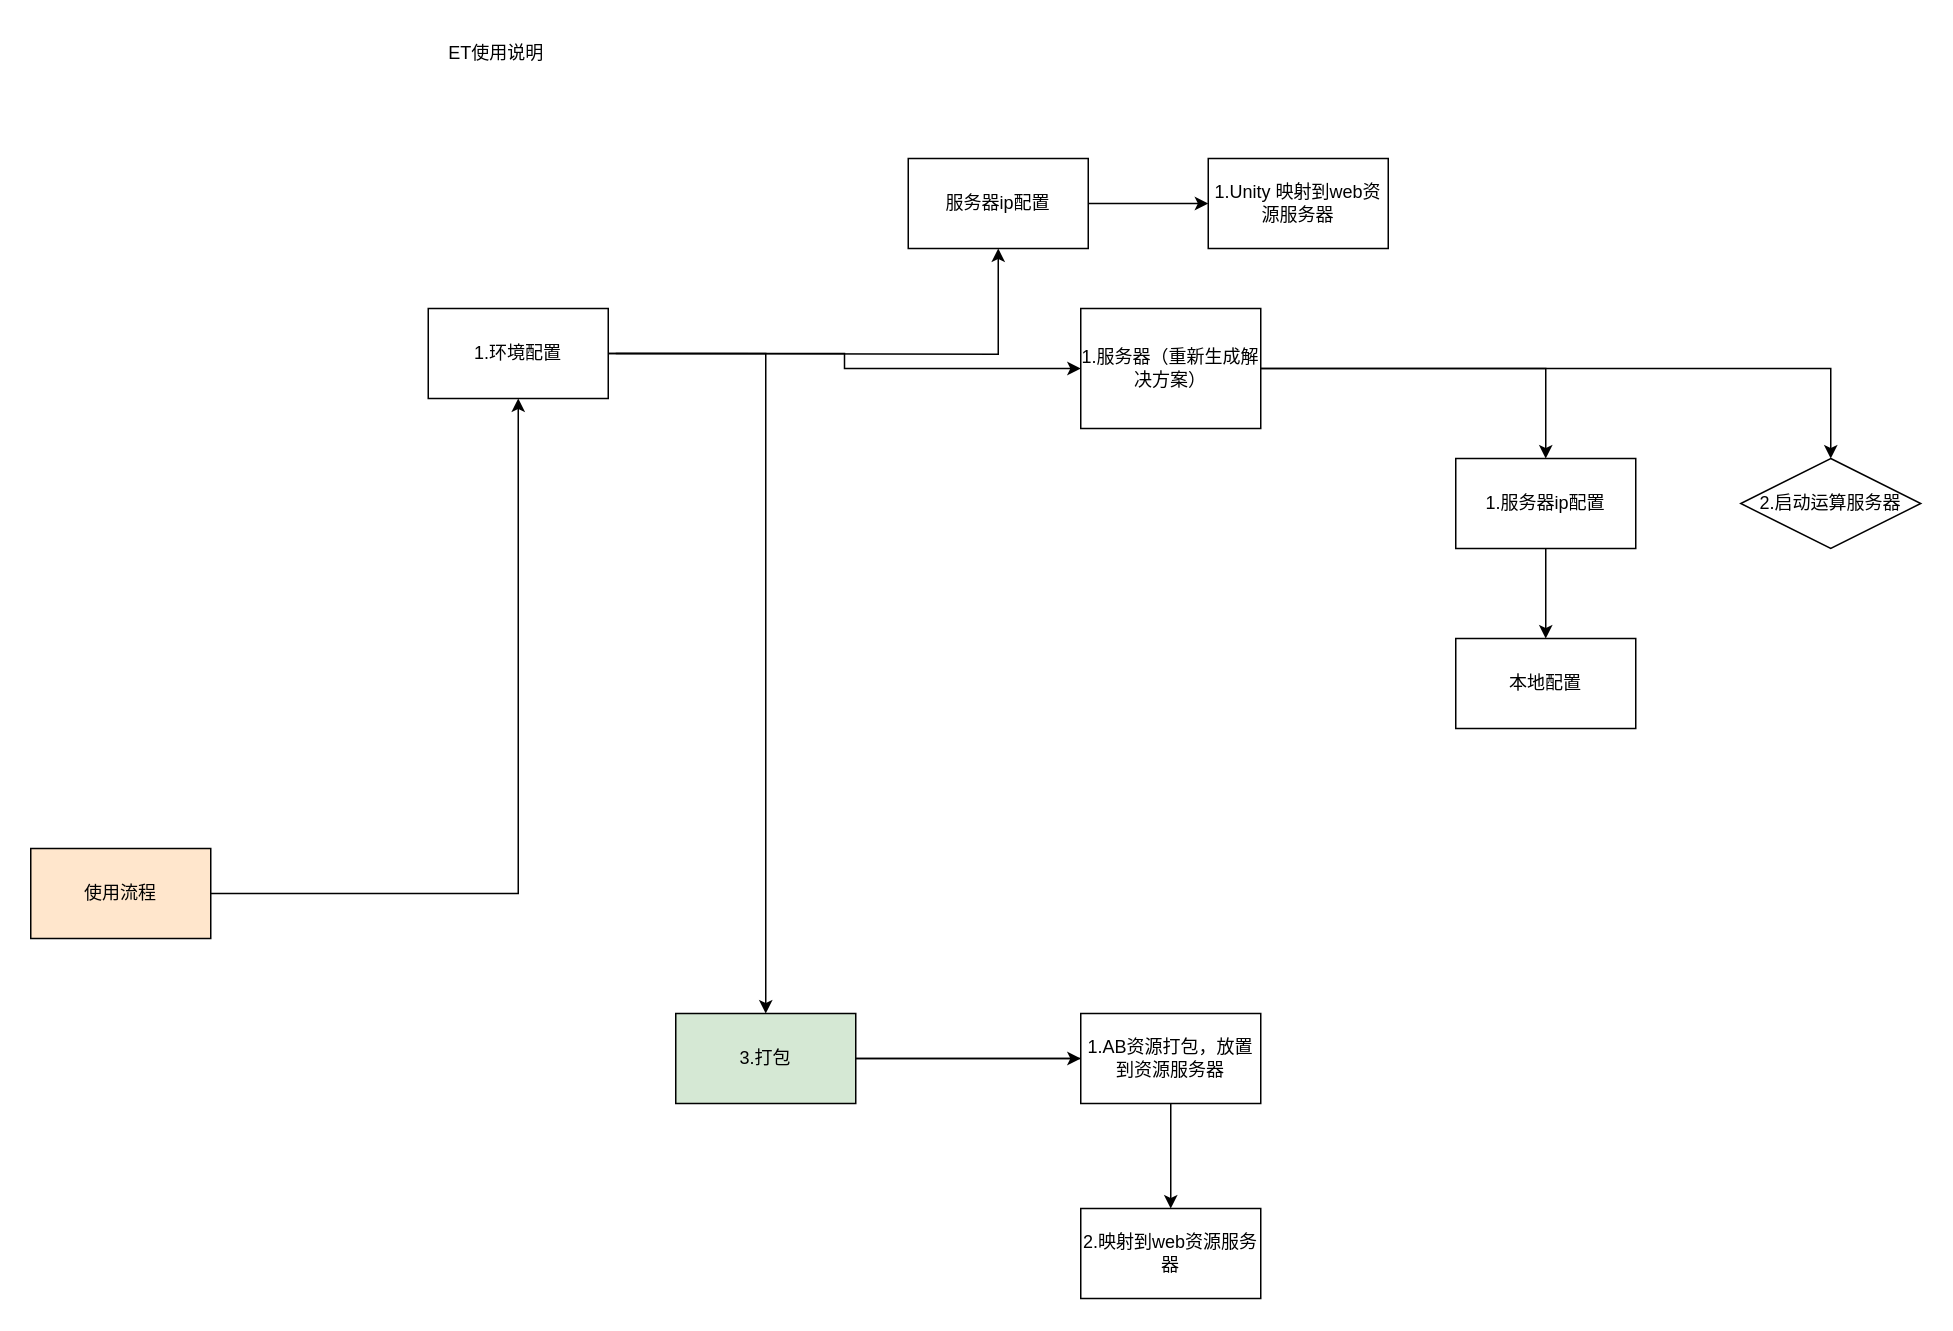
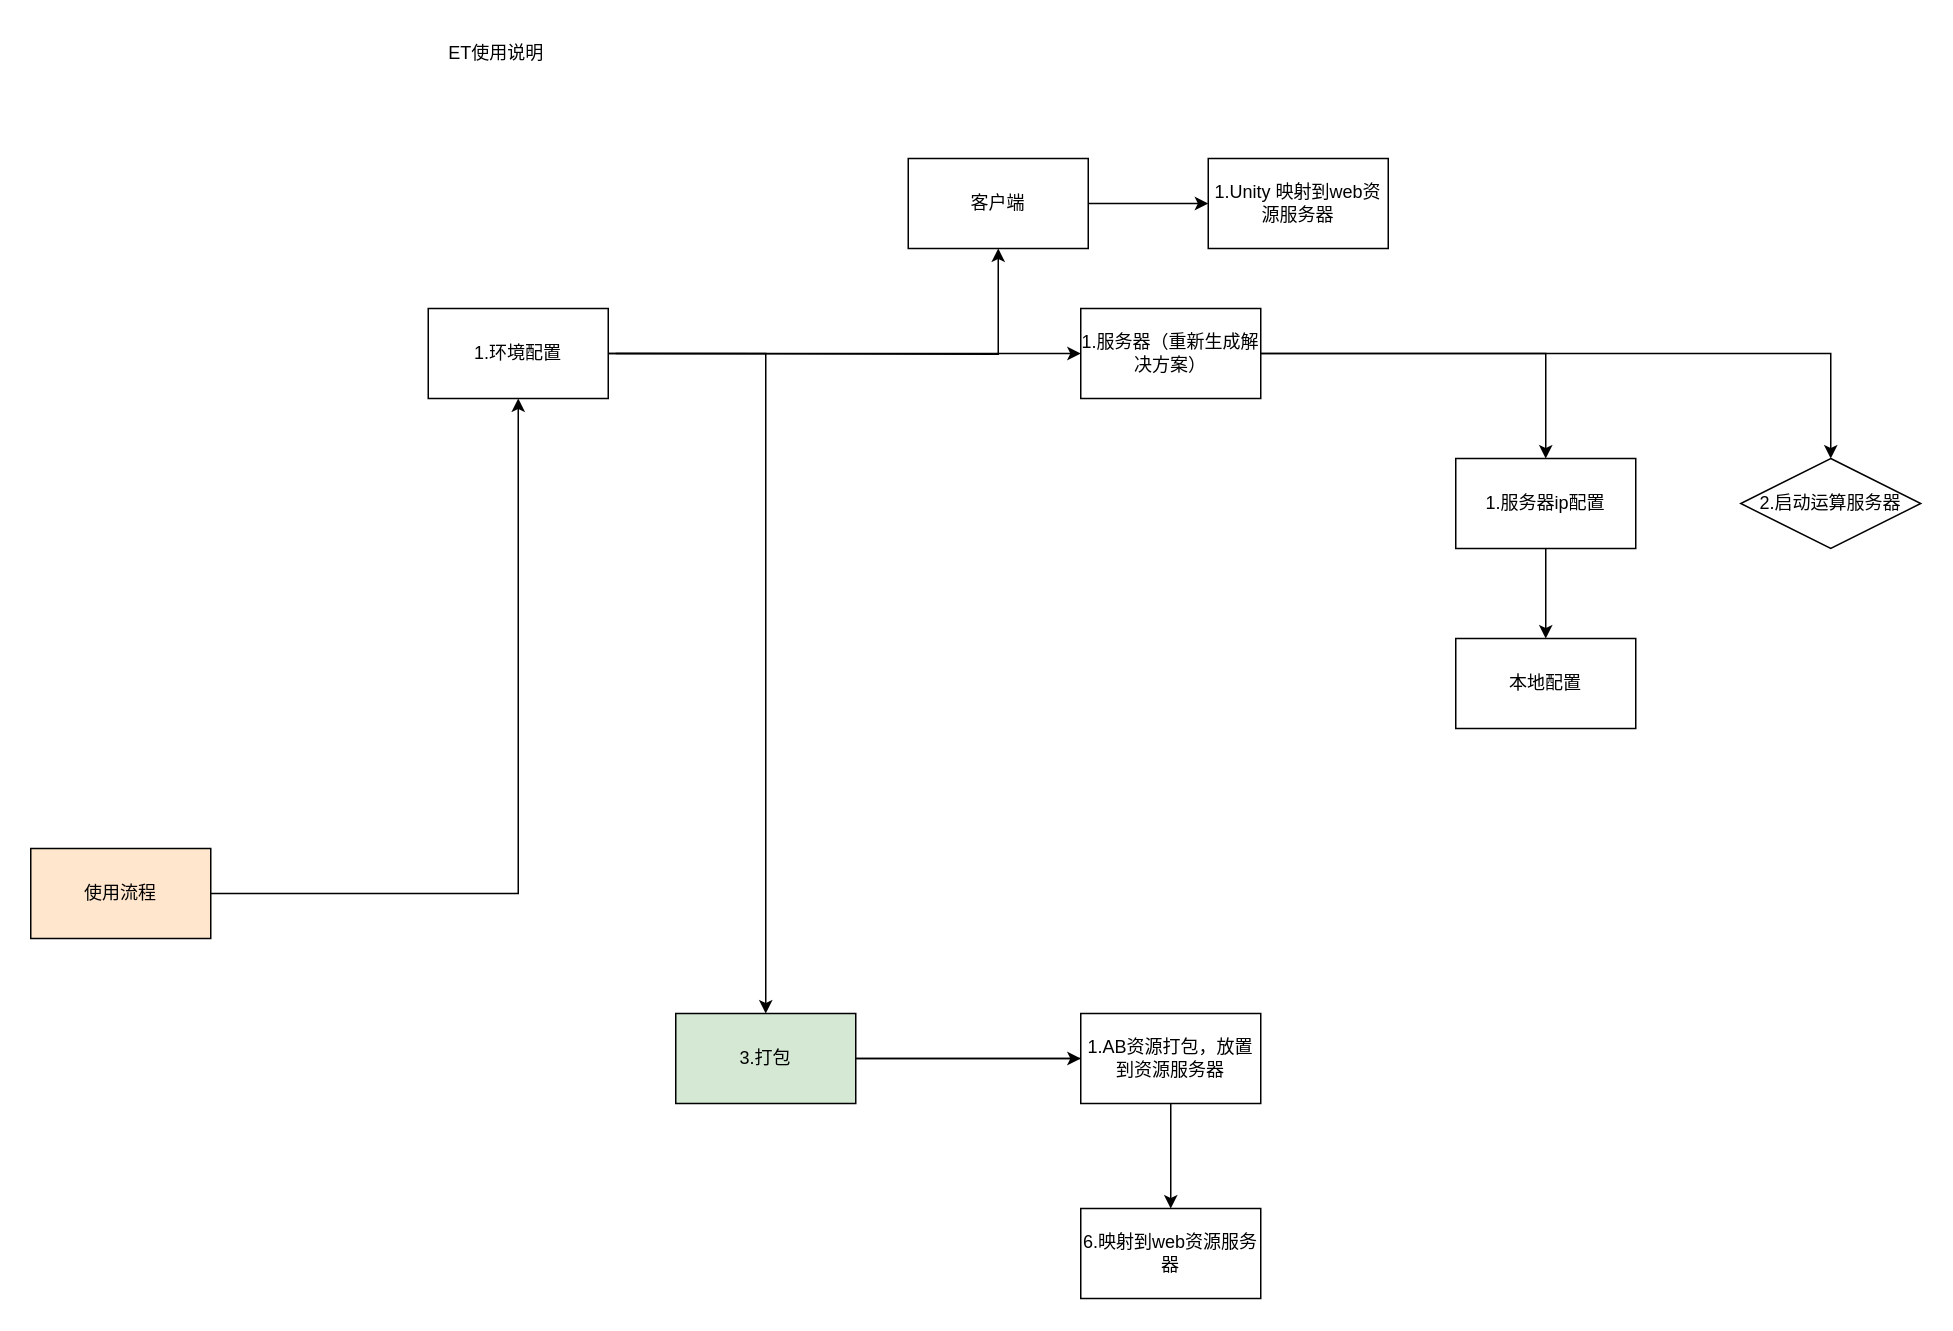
(998, 203) -> (998, 203)
(1171, 368) -> (1171, 353)
(1171, 1253) -> (1171, 1253)
